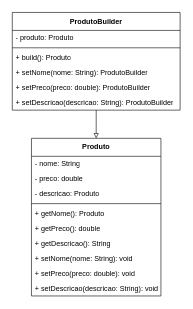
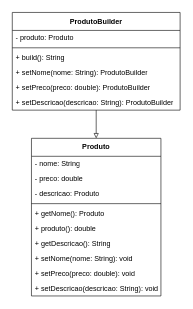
(48, 58) -> (45, 58)
(72, 229) -> (70, 229)
